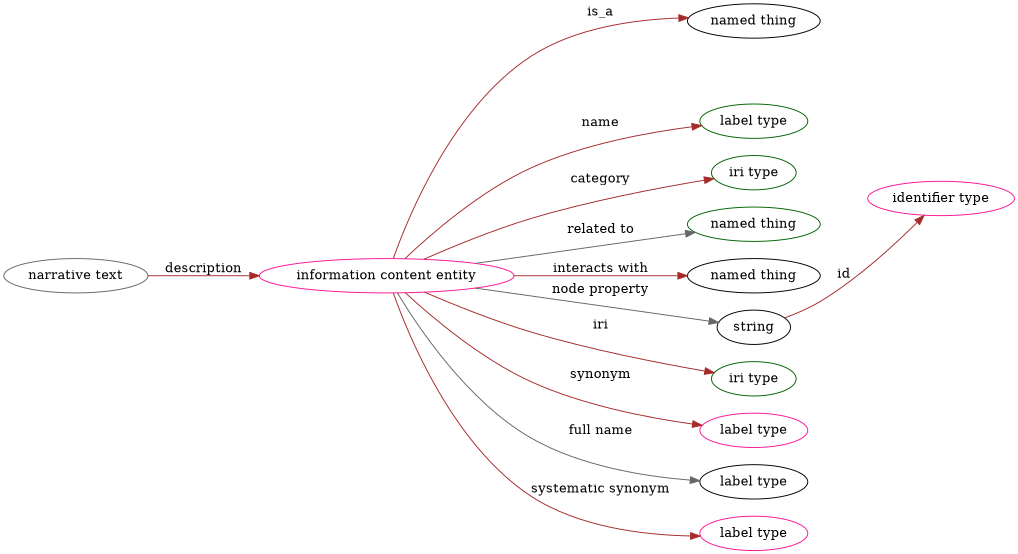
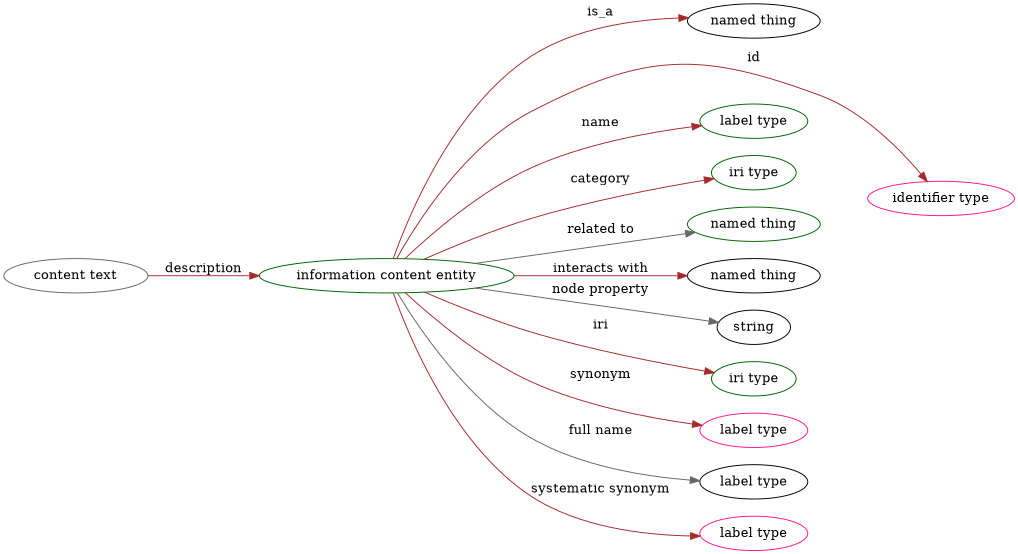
(76, 276) -> (76, 276)
(387, 276) -> (387, 276)
(856, 277) -> (638, 70)
